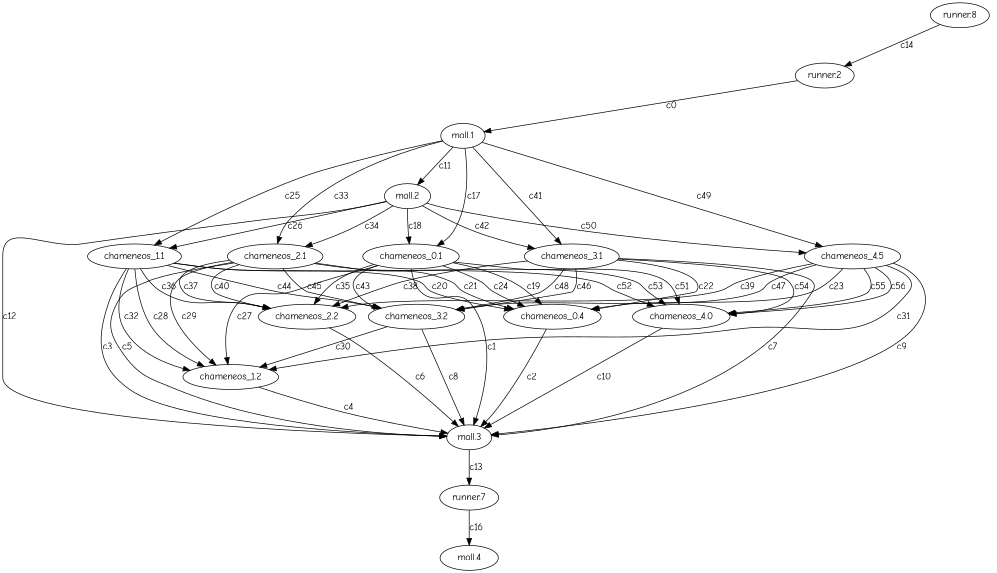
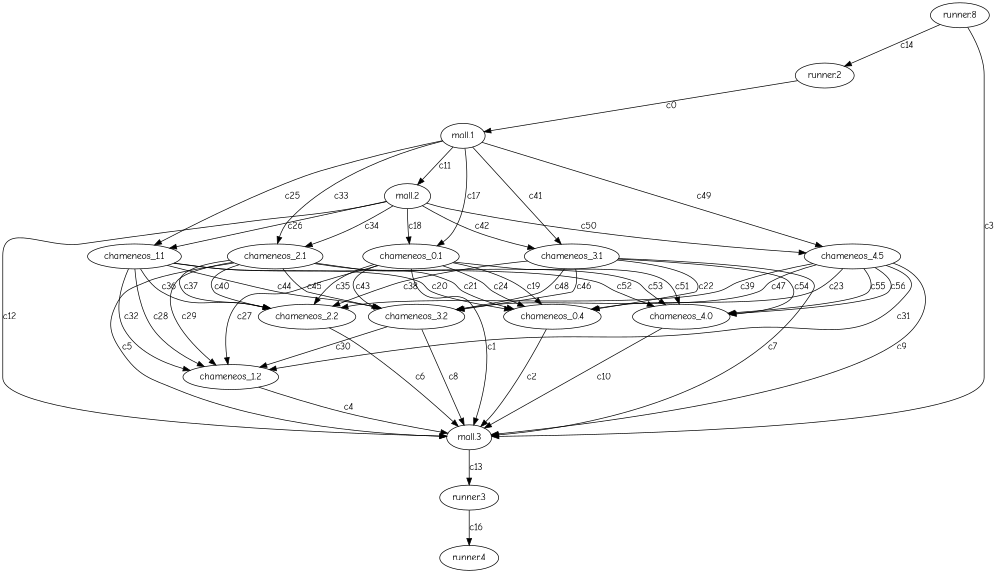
(215, 416) -> (922, 408)
(469, 498) -> (469, 498)
(469, 558) -> (469, 558)
